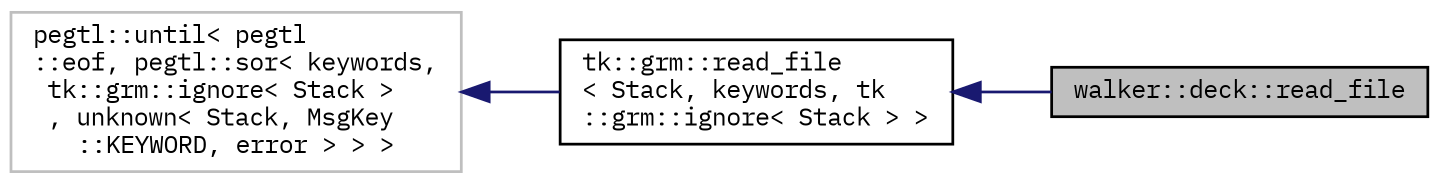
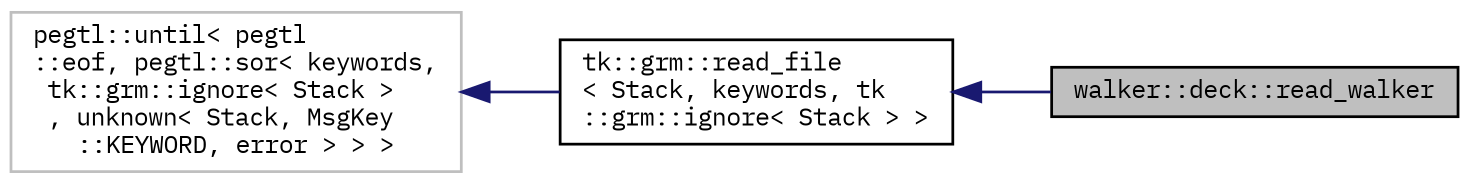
(1240, 92) -> (1255, 92)
